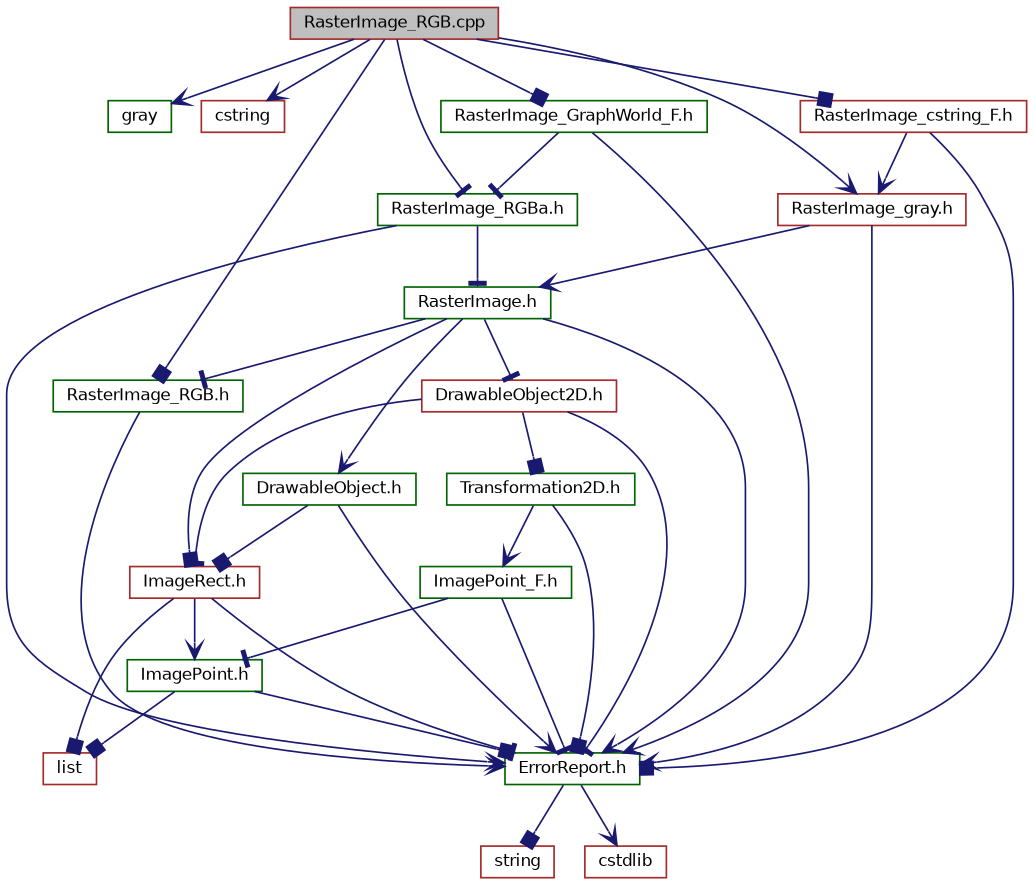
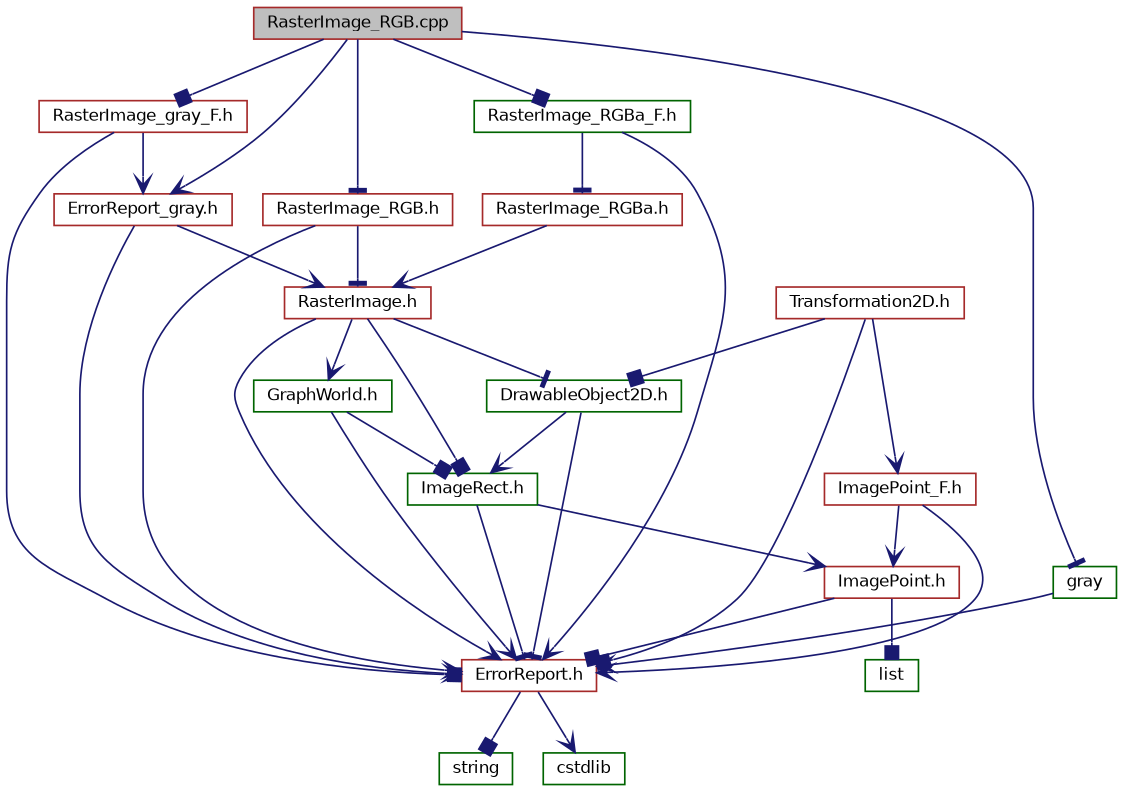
(271, 69) -> (941, 121)
(243, 116) -> none
(574, 116) -> (582, 116)
(913, 116) -> (143, 116)
(419, 117) -> none
(276, 203) -> (358, 112)
(478, 210) -> (582, 210)
(872, 210) -> (143, 210)
(478, 252) -> (478, 253)
(478, 303) -> (358, 303)
(317, 348) -> (358, 252)
(148, 396) -> (358, 210)
(519, 396) -> (584, 396)
(528, 434) -> (735, 347)
(276, 439) -> (535, 437)
(329, 489) -> (323, 396)
(541, 489) -> (870, 303)
(7, 545) -> (834, 634)
(195, 582) -> (473, 489)
(496, 582) -> (900, 489)
(349, 628) -> (897, 527)
(112, 658) -> none
(532, 672) -> (859, 647)
(195, 676) -> (892, 582)
(70, 769) -> (892, 676)
(572, 769) -> (529, 676)
(517, 862) -> (476, 769)
(626, 862) -> (584, 769)
